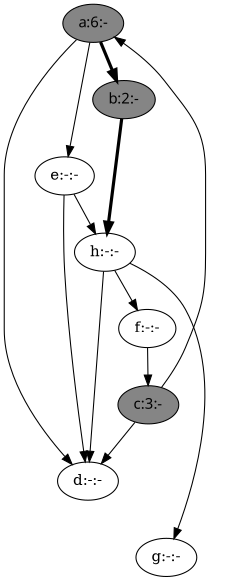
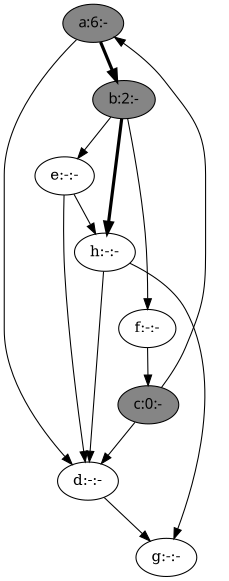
(80, 94) -> (98, 134)
(123, 286) -> (142, 208)
(148, 405) -> (148, 405)
none -> (123, 516)
